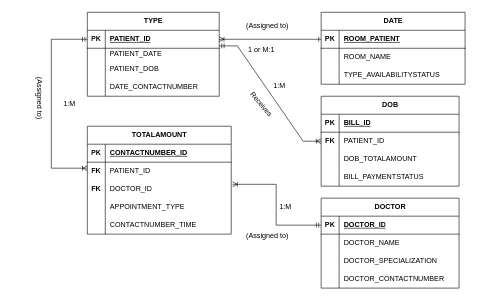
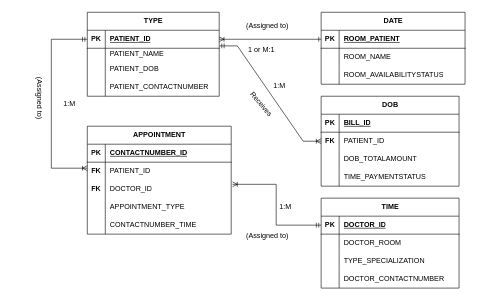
(134, 54) -> (134, 54)
(390, 75) -> (390, 75)
(146, 87) -> (152, 87)
(160, 135) -> (160, 135)
(380, 177) -> (380, 177)
(391, 207) -> (391, 207)
(366, 243) -> (366, 243)
(386, 261) -> (382, 261)
